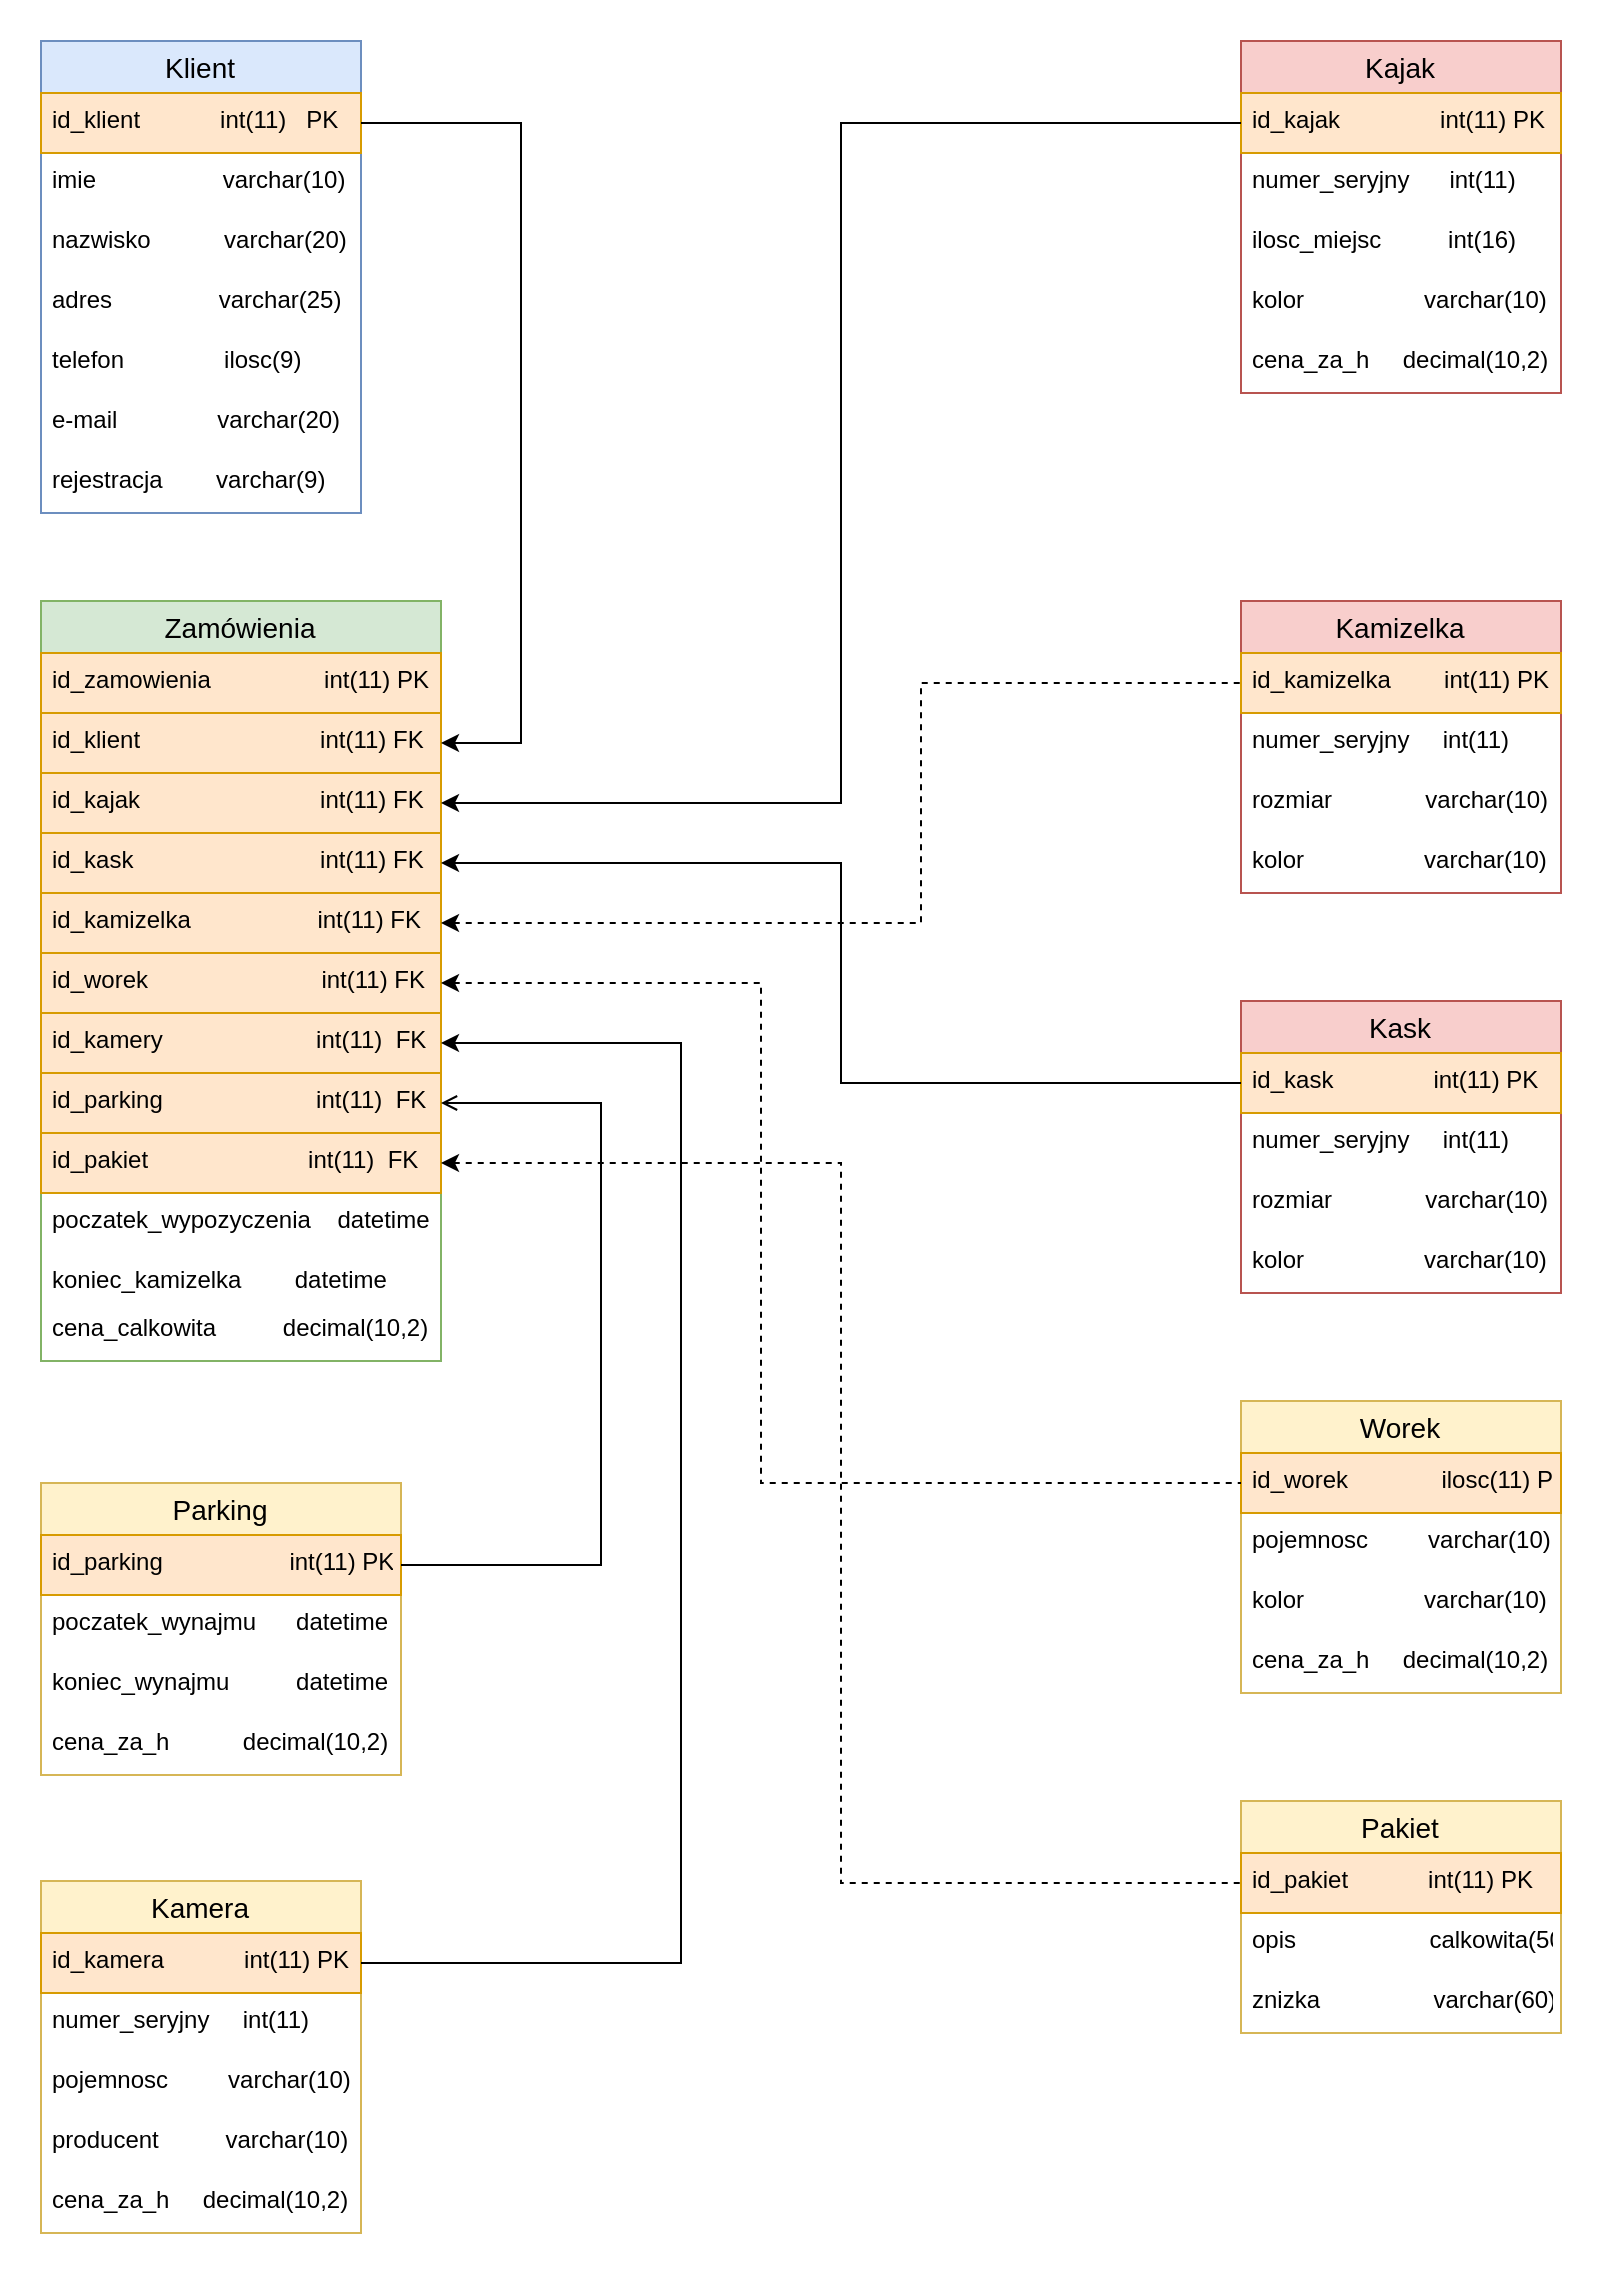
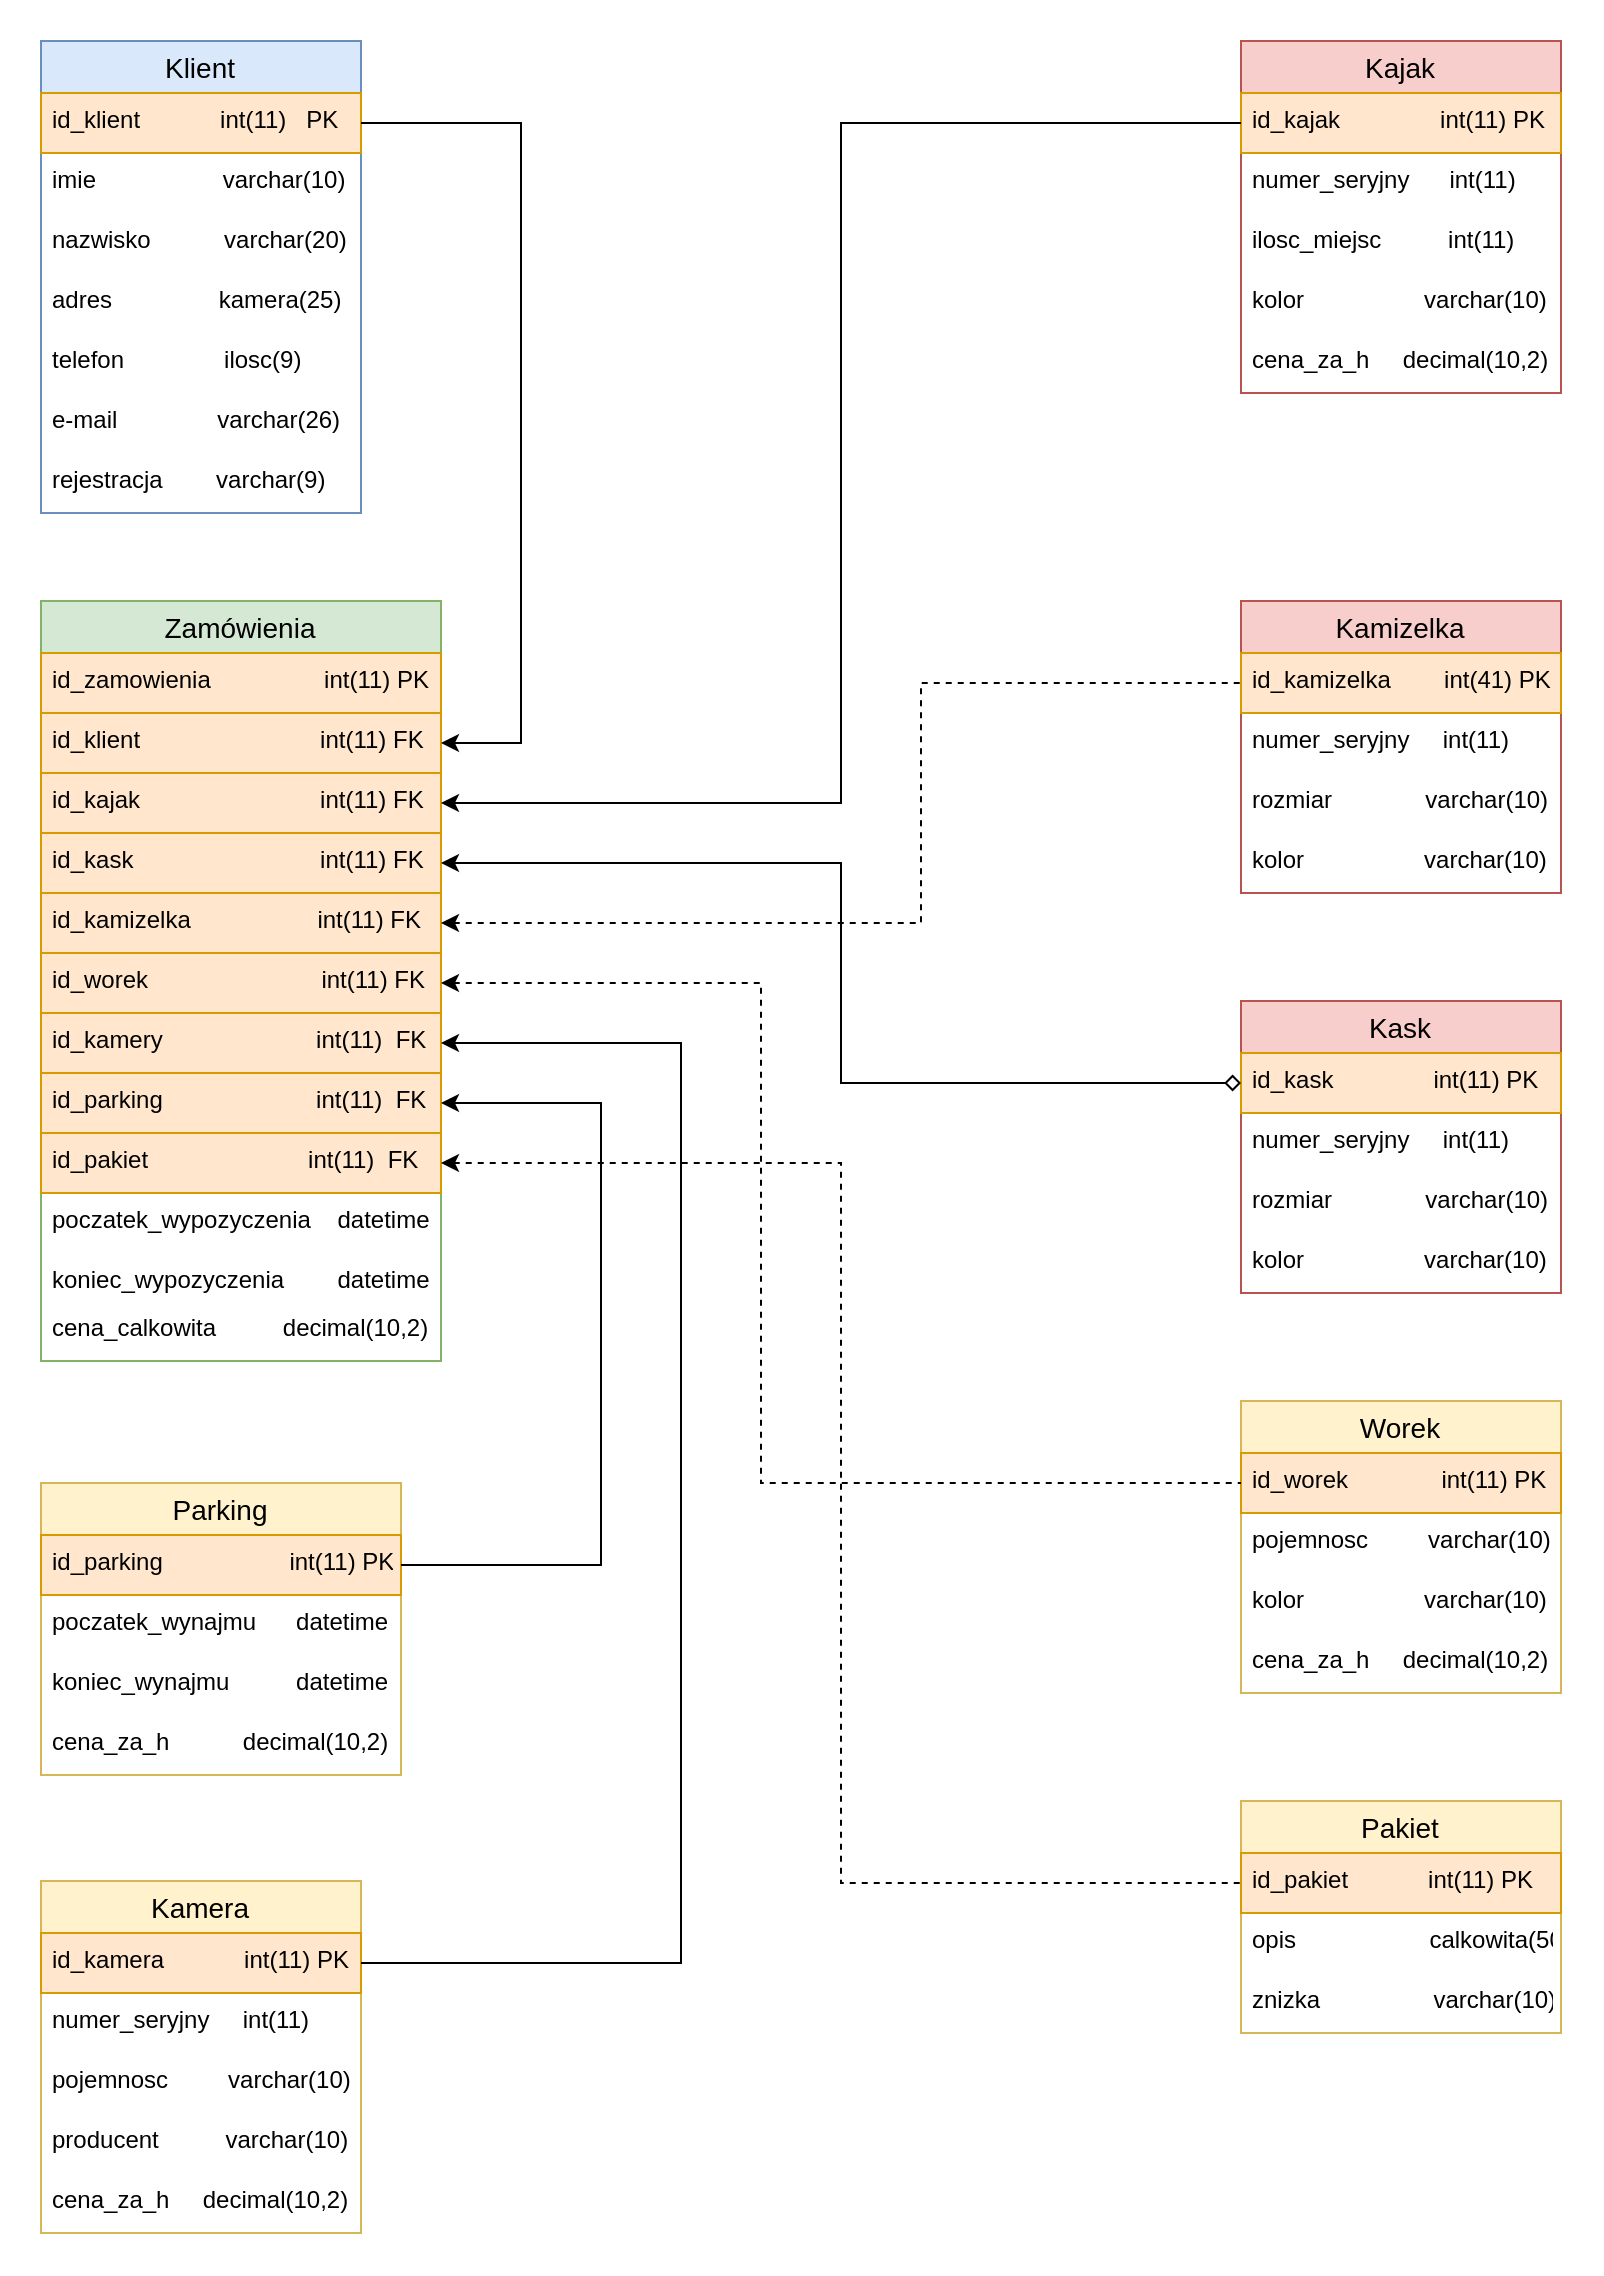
(1419, 240) -> (1419, 240)
(242, 300) -> (235, 300)
(239, 420) -> (239, 420)
(1429, 680) -> (1429, 680)
(1231, 1083) -> (1225, 1083)
(453, 1103) -> (456, 1103)
(242, 1280) -> (265, 1280)
(1446, 1480) -> (1436, 1480)
(1474, 2000) -> (1474, 2000)
